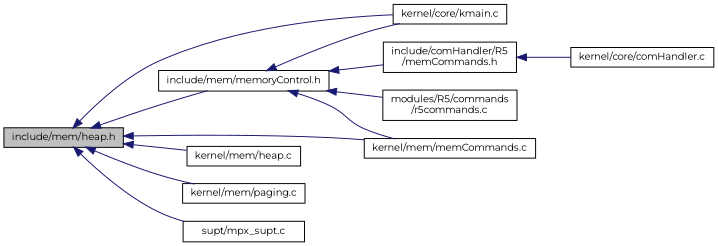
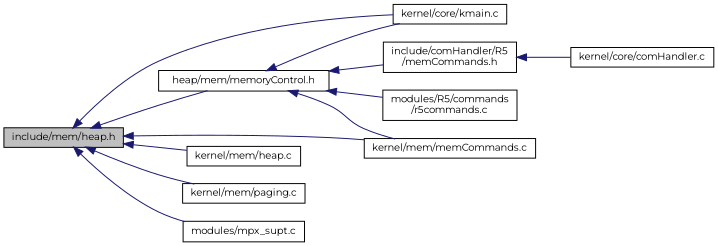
(244, 81) -> (244, 81)
(244, 232) -> (244, 232)
